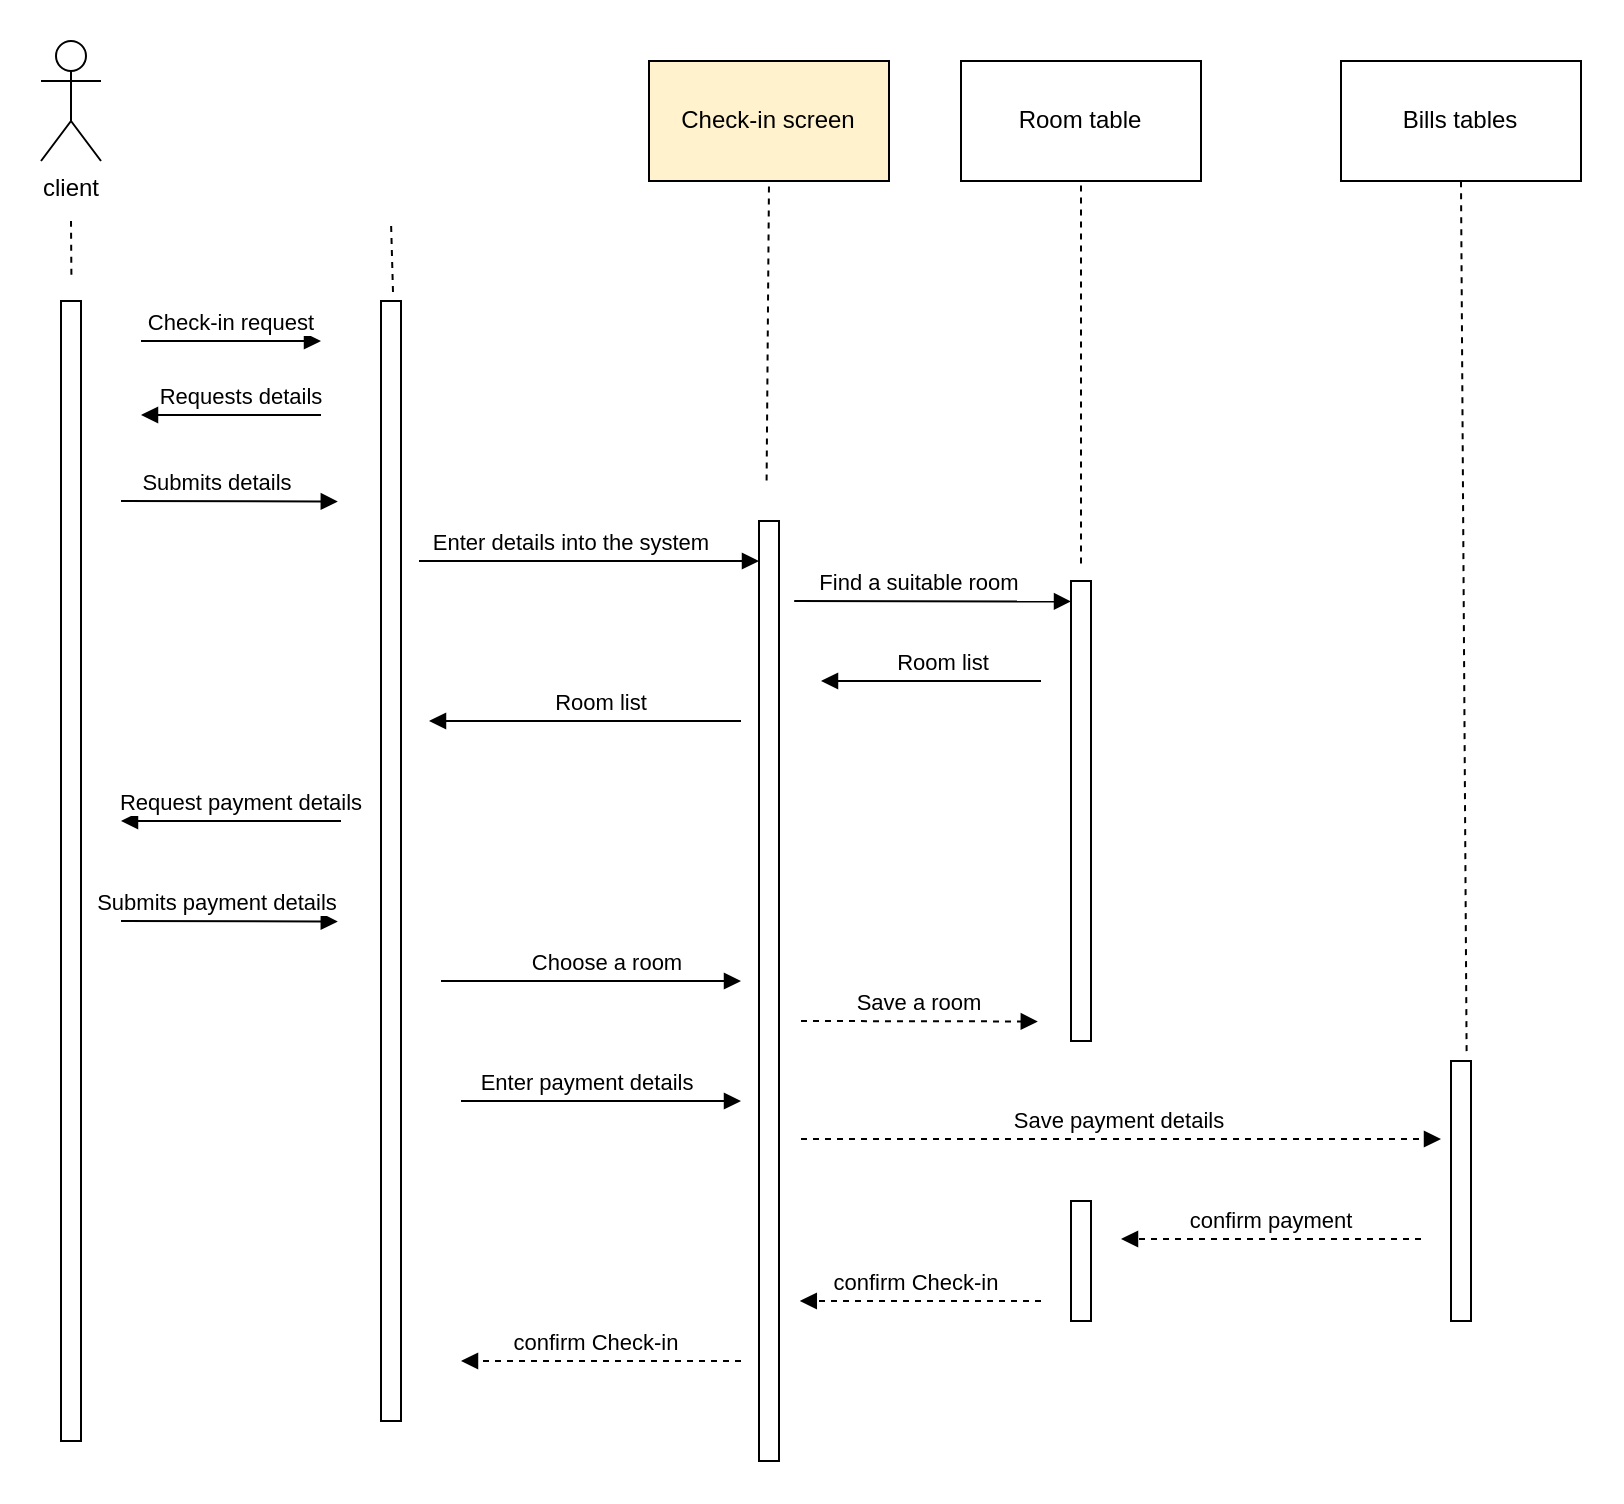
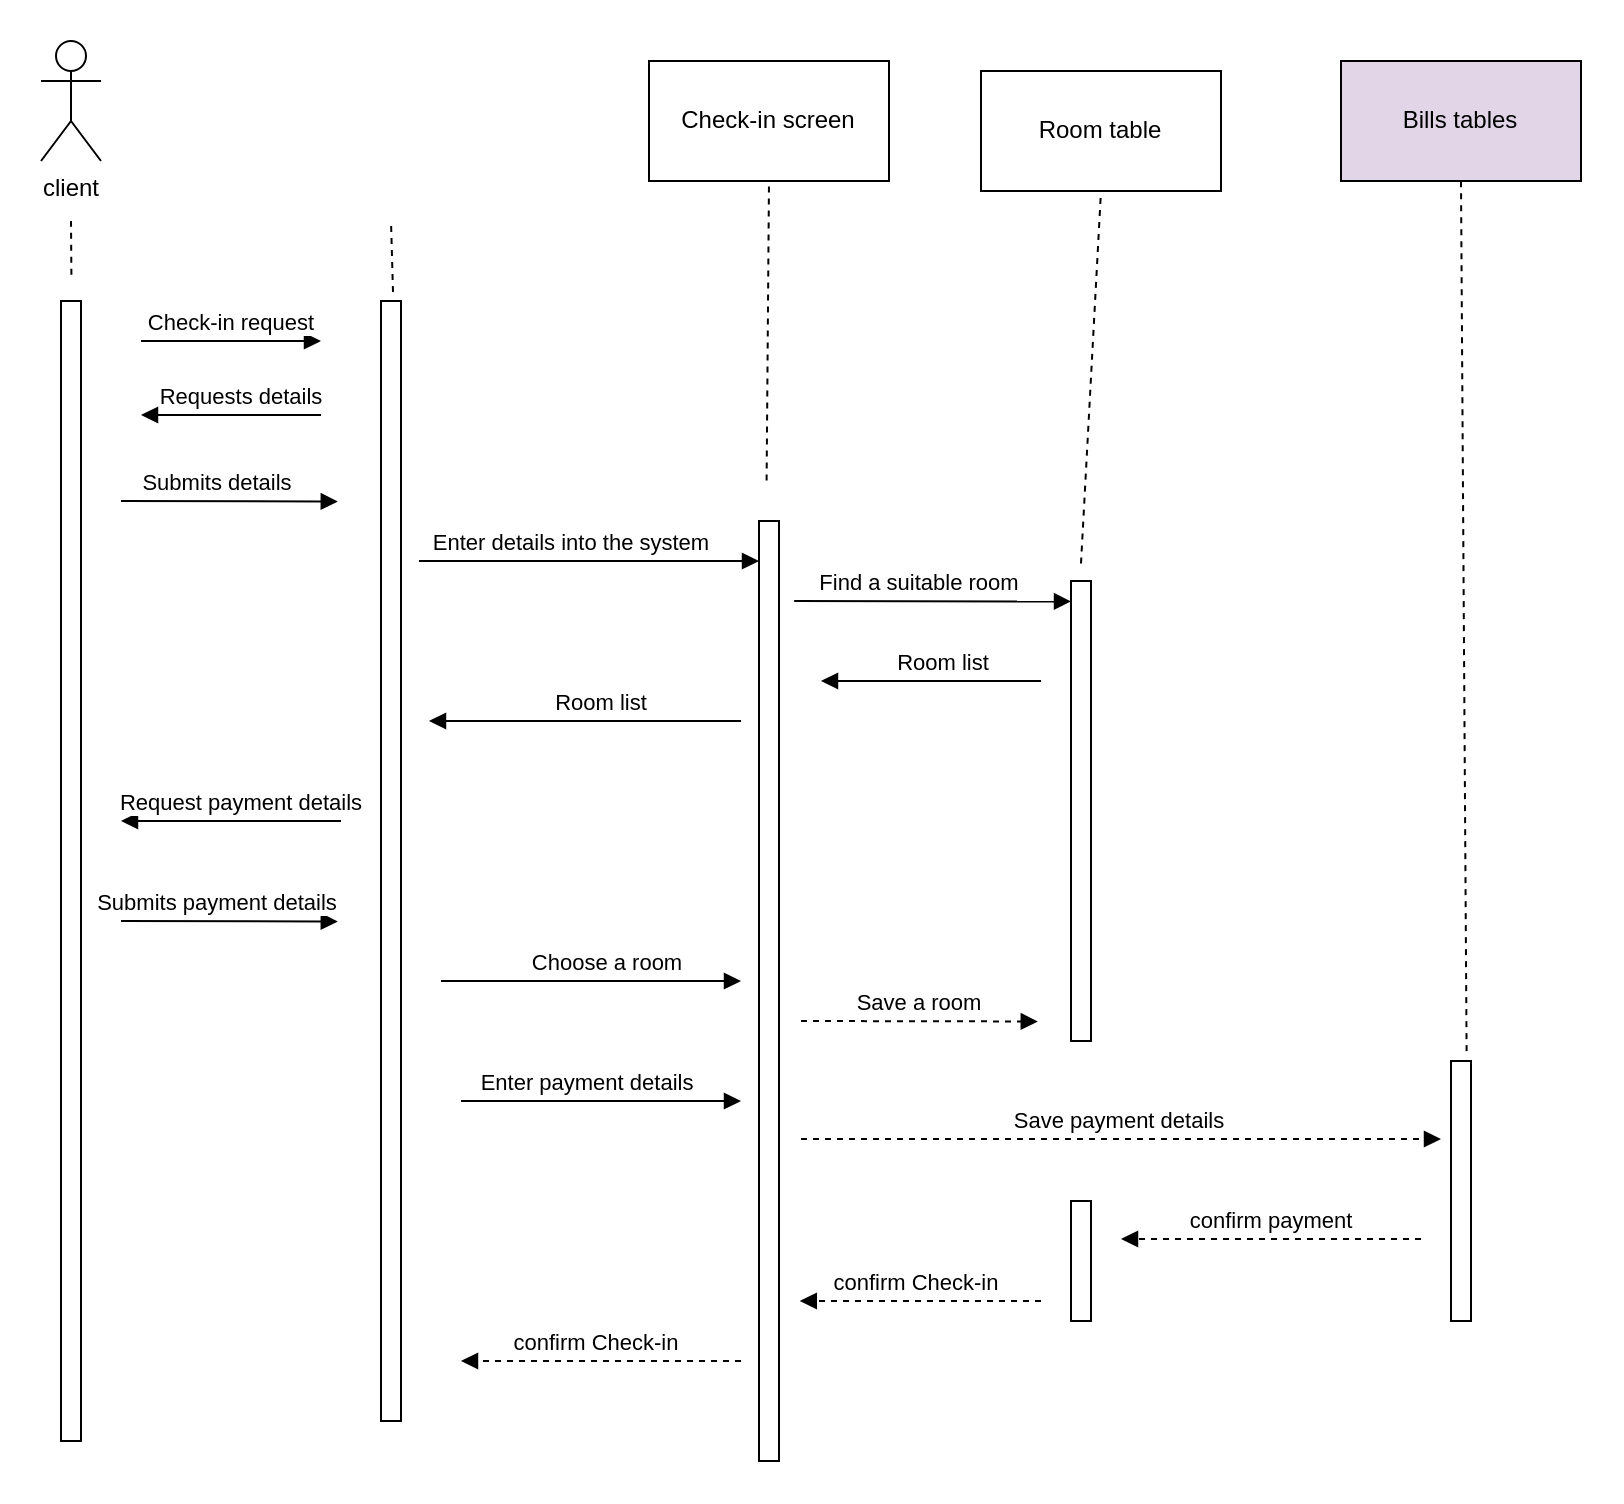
(769, 121) -> (769, 121)
(1081, 121) -> (1101, 131)
(1461, 121) -> (1461, 121)
